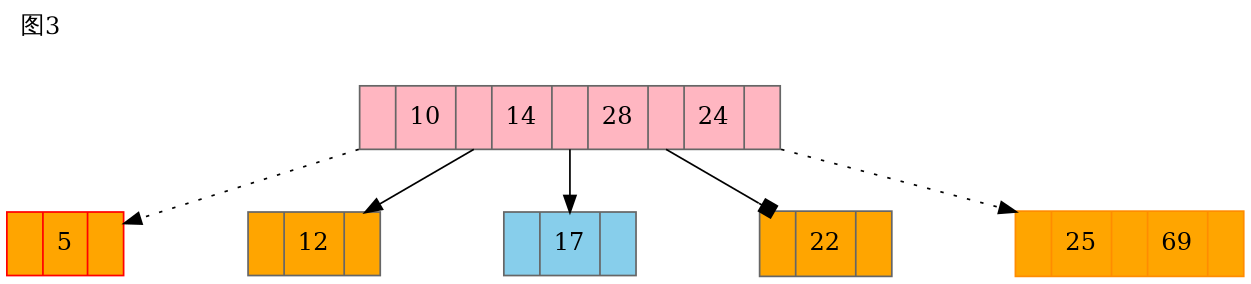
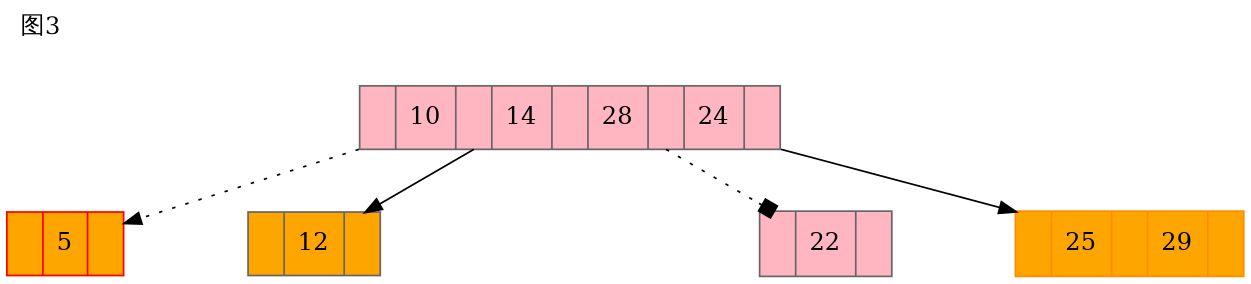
(712, 176) -> (712, 176)
(890, 178) -> (890, 178)
(1178, 243) -> (1178, 243)
(570, 244) -> none
(826, 244) -> (826, 244)
